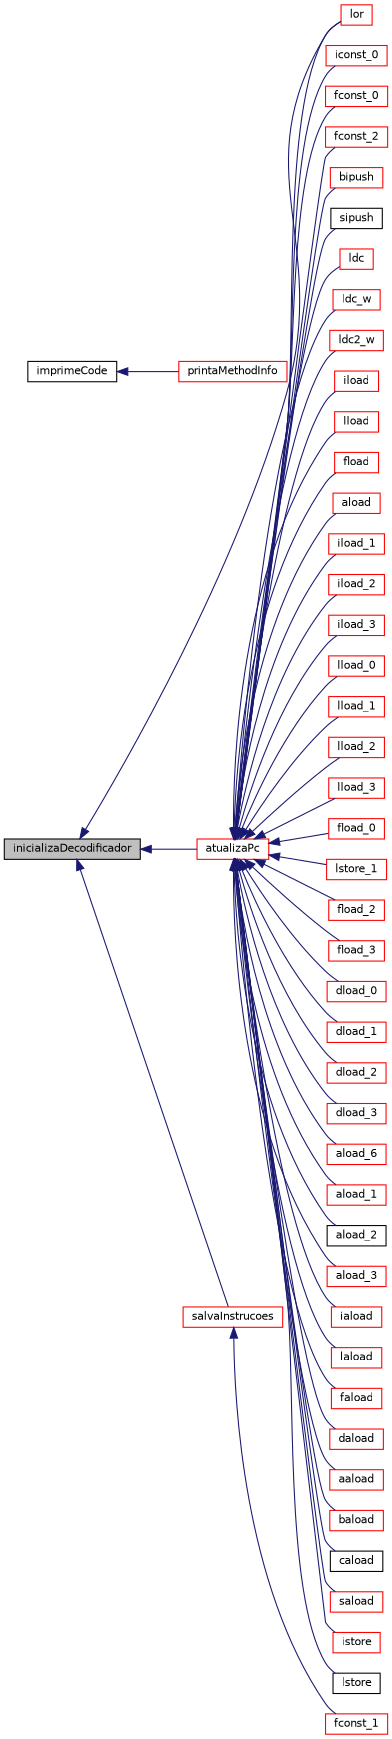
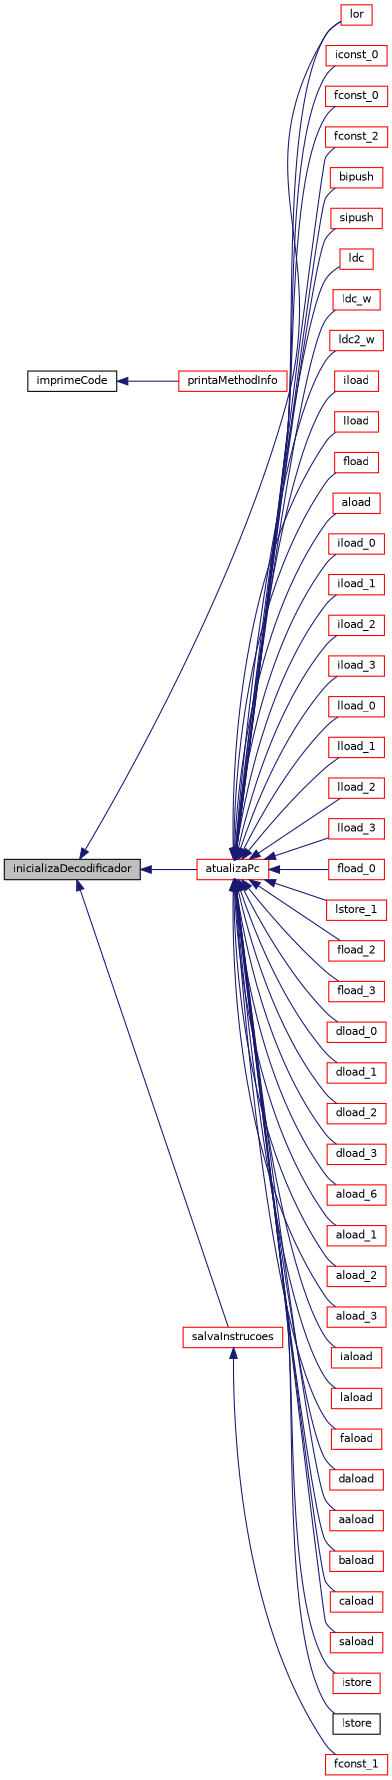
(357, 218) -> (357, 218)
none -> (357, 544)
(357, 1236) -> (357, 1276)
(357, 1561) -> (357, 1602)
